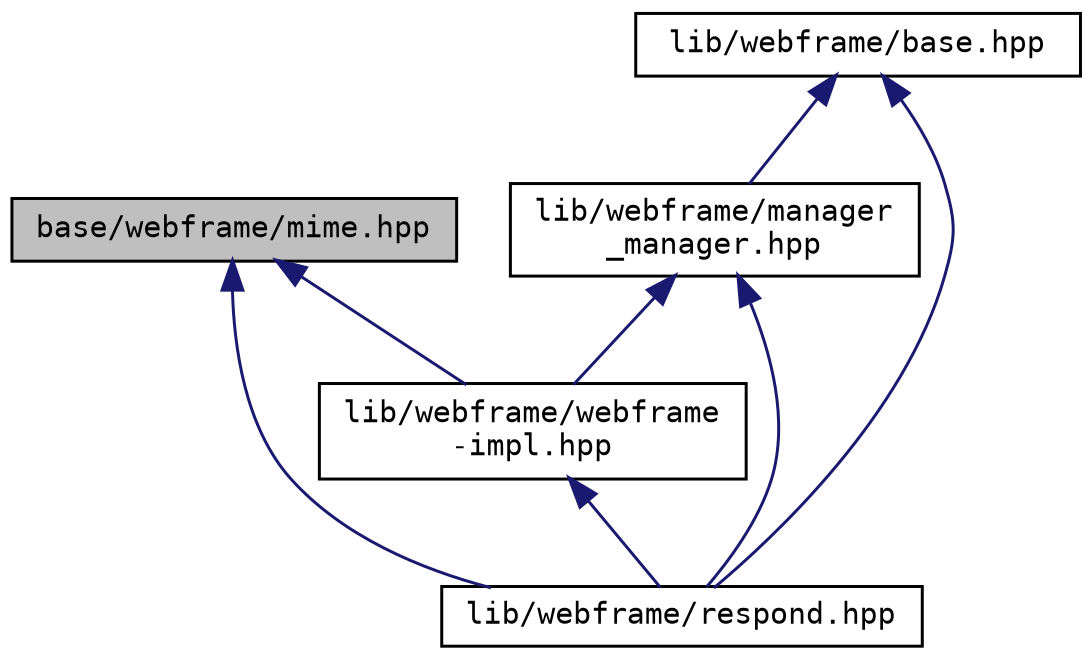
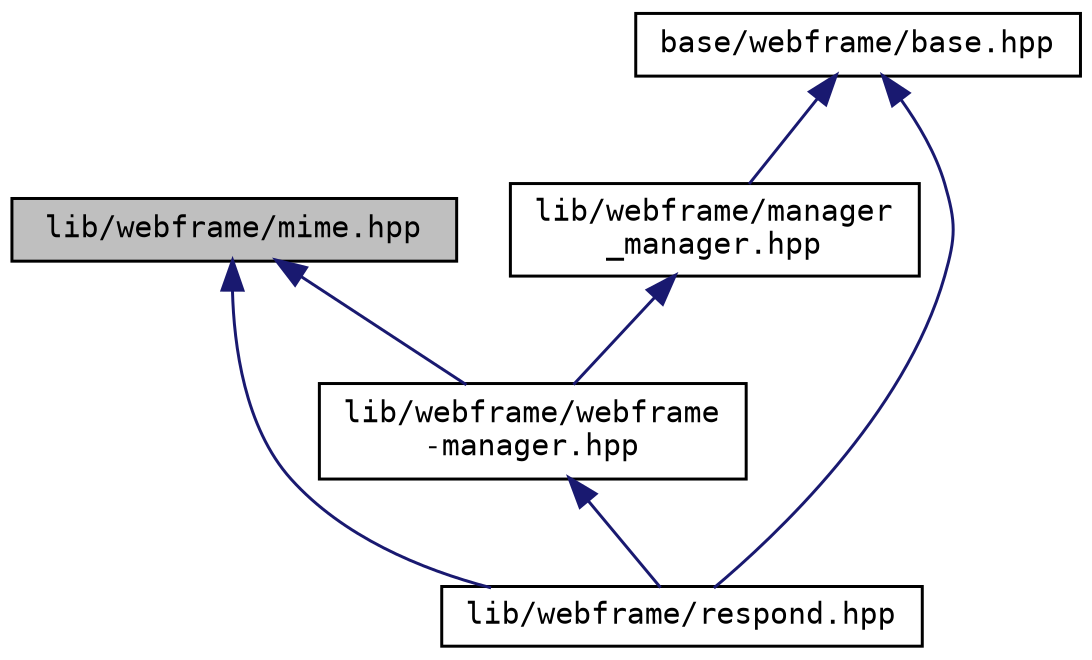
(858, 45) -> (858, 45)
(234, 230) -> (234, 230)
(533, 431) -> (533, 431)
(777, 453) -> none
